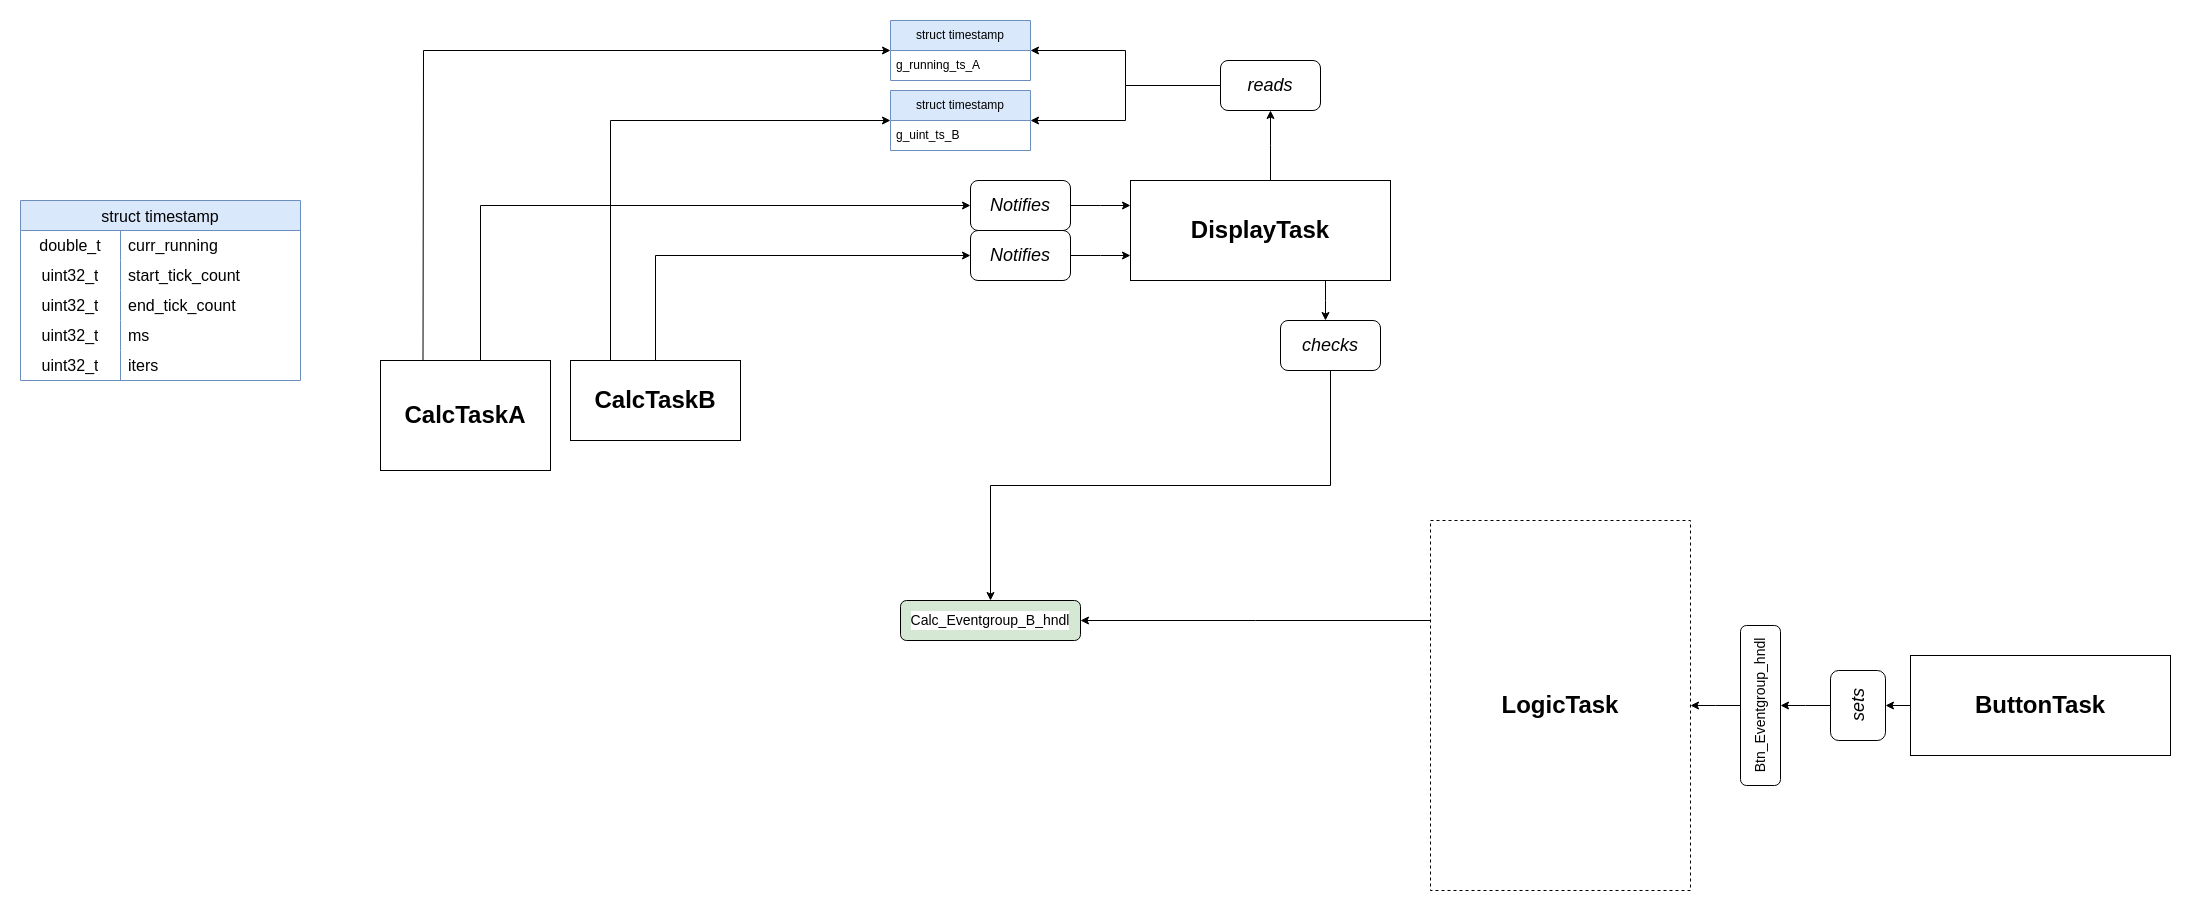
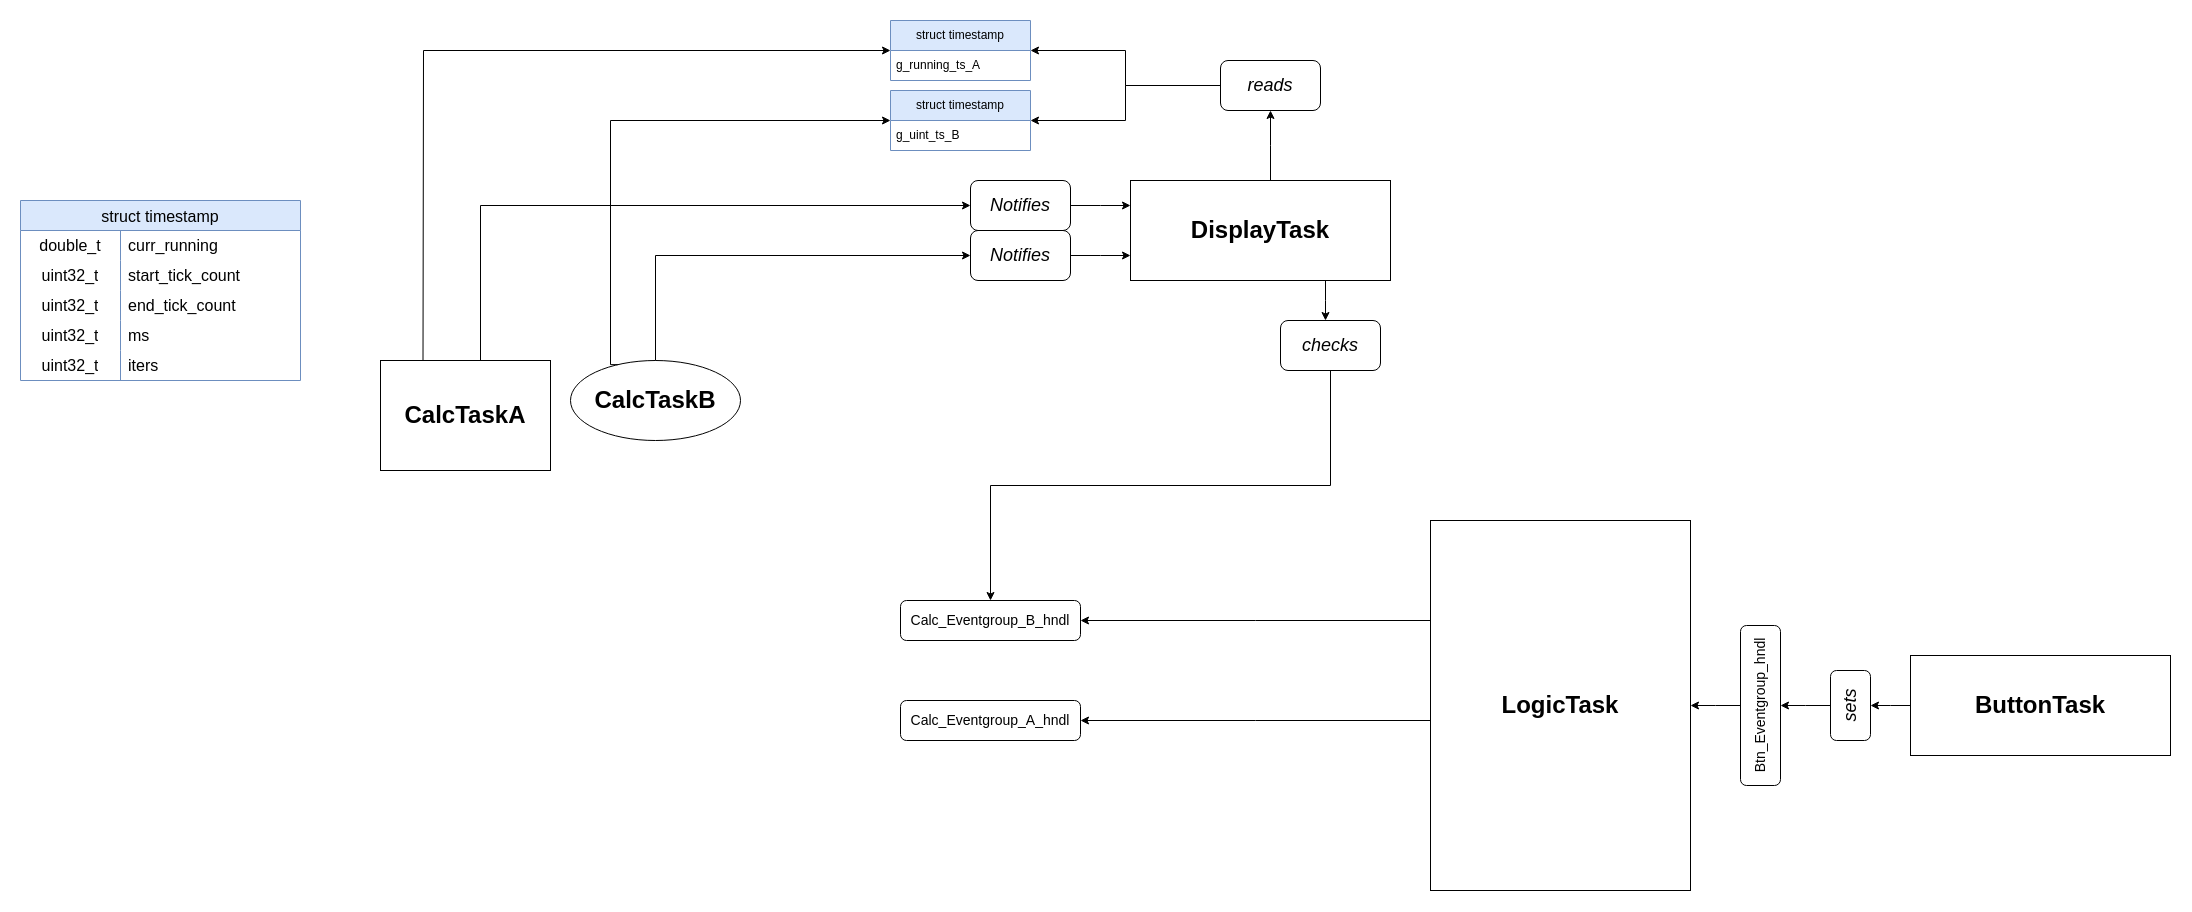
(656, 401) -> (656, 401)
(991, 621) -> (991, 621)
(1561, 706) -> (1561, 706)
(1858, 706) -> (1851, 706)
none -> (991, 721)
none -> (1260, 721)
